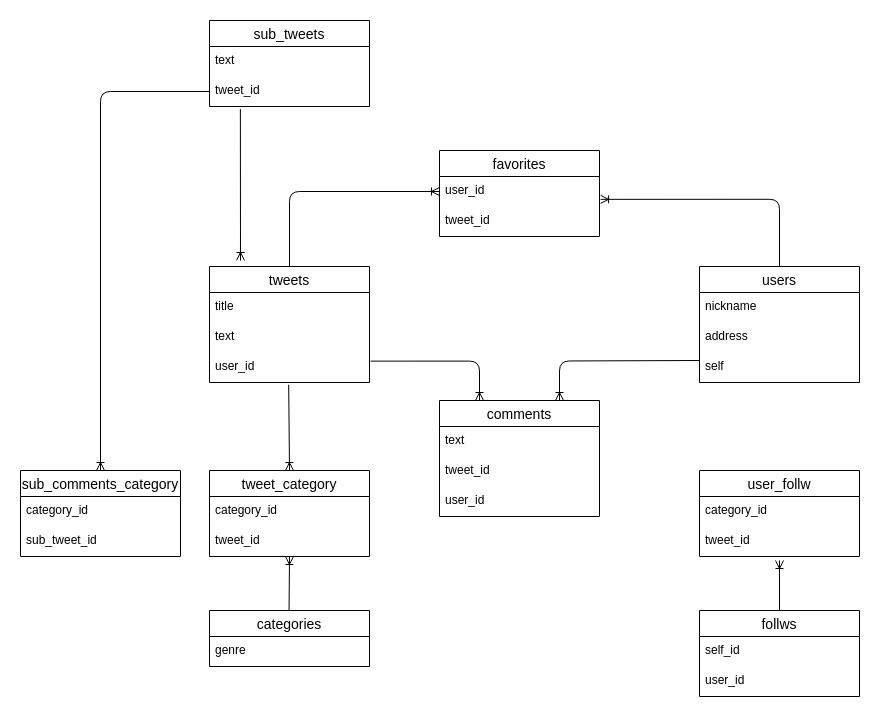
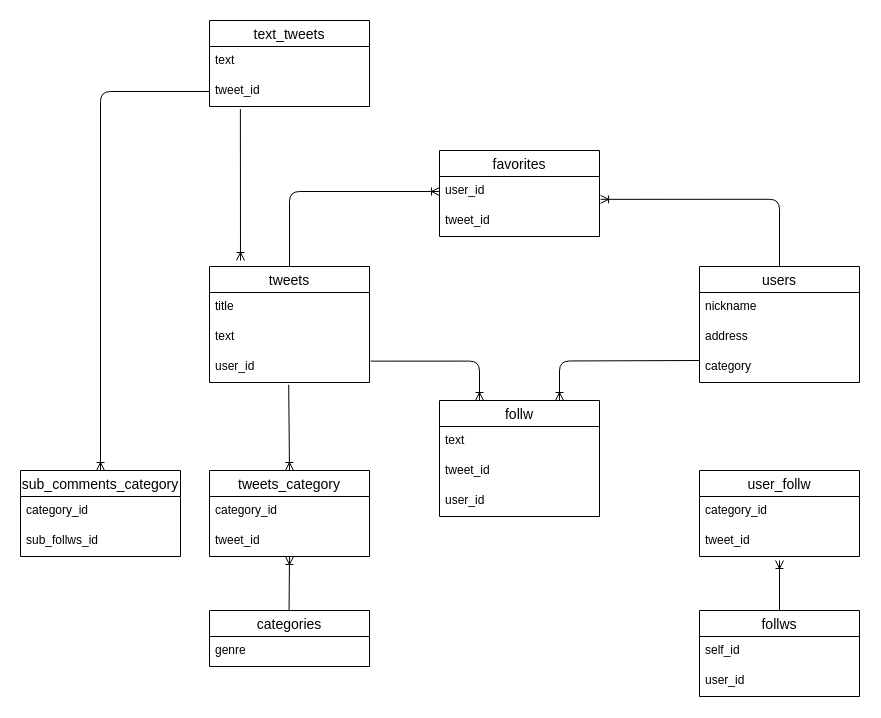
(289, 34) -> (289, 34)
(717, 366) -> (732, 366)
(519, 414) -> (519, 414)
(289, 484) -> (289, 484)
(65, 540) -> (65, 540)
